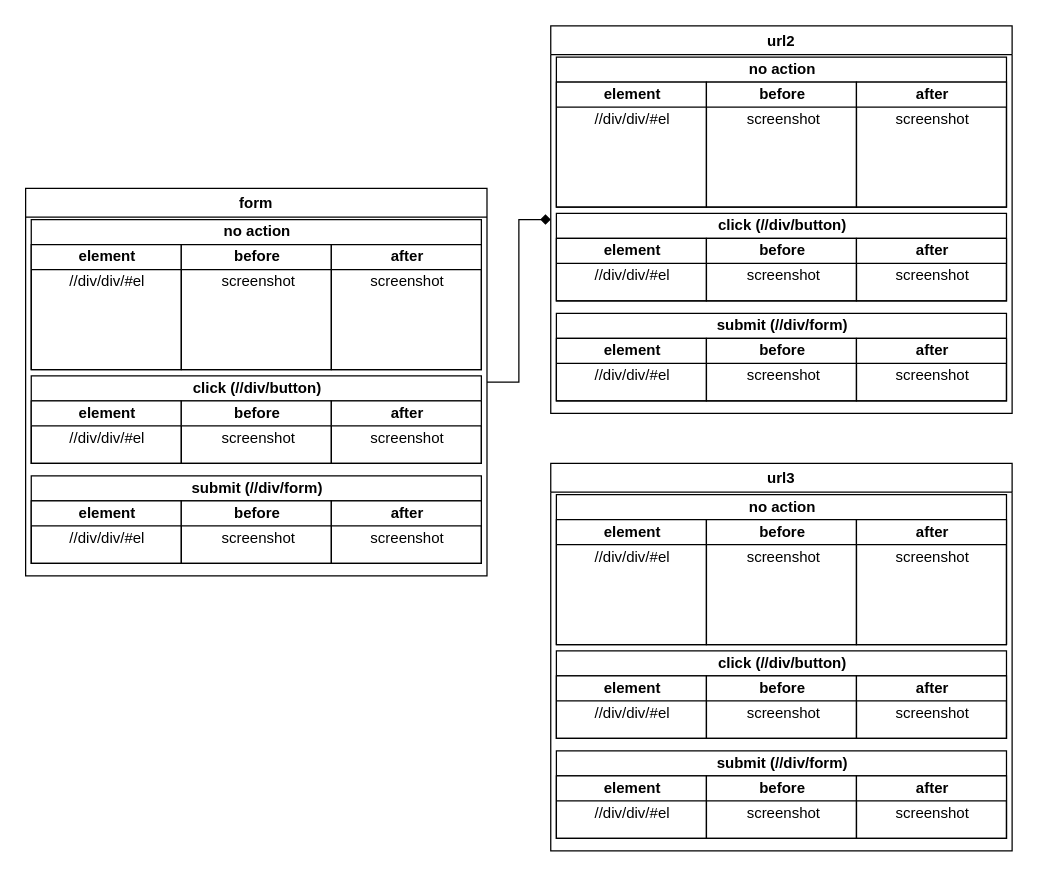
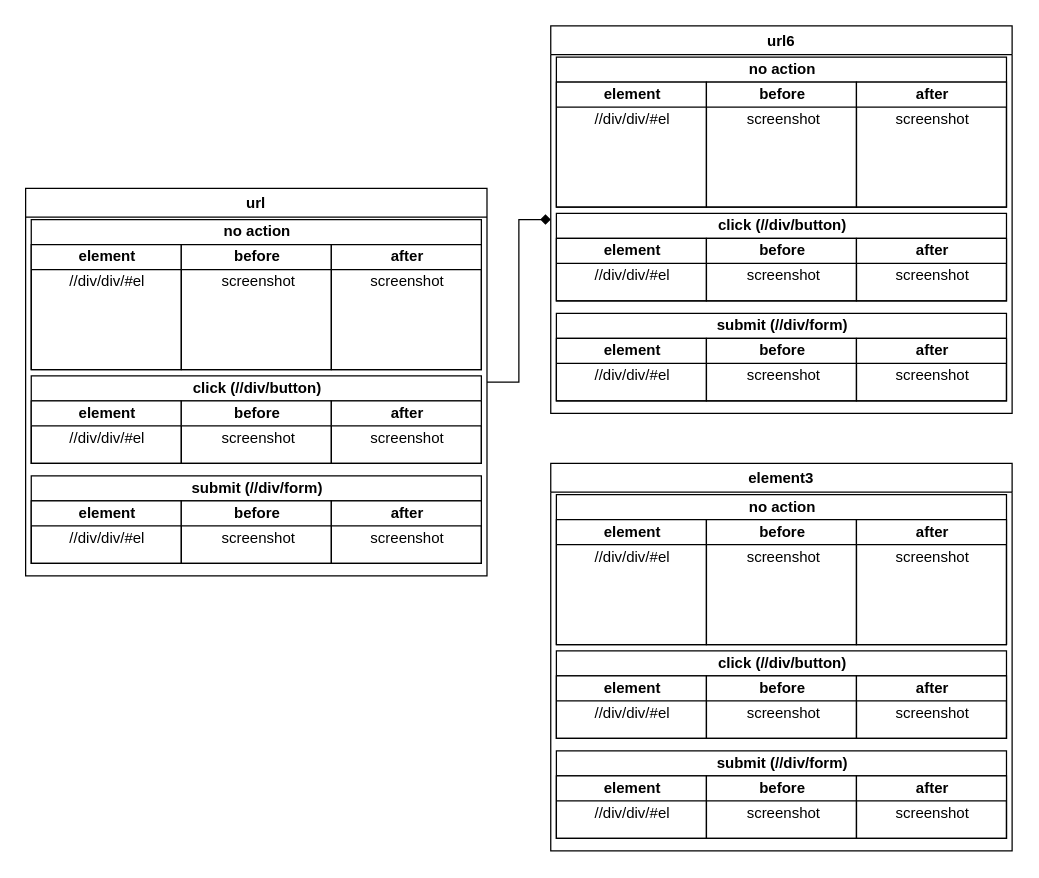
(781, 41) -> (781, 41)
(256, 203) -> (256, 203)
(781, 478) -> (781, 478)
